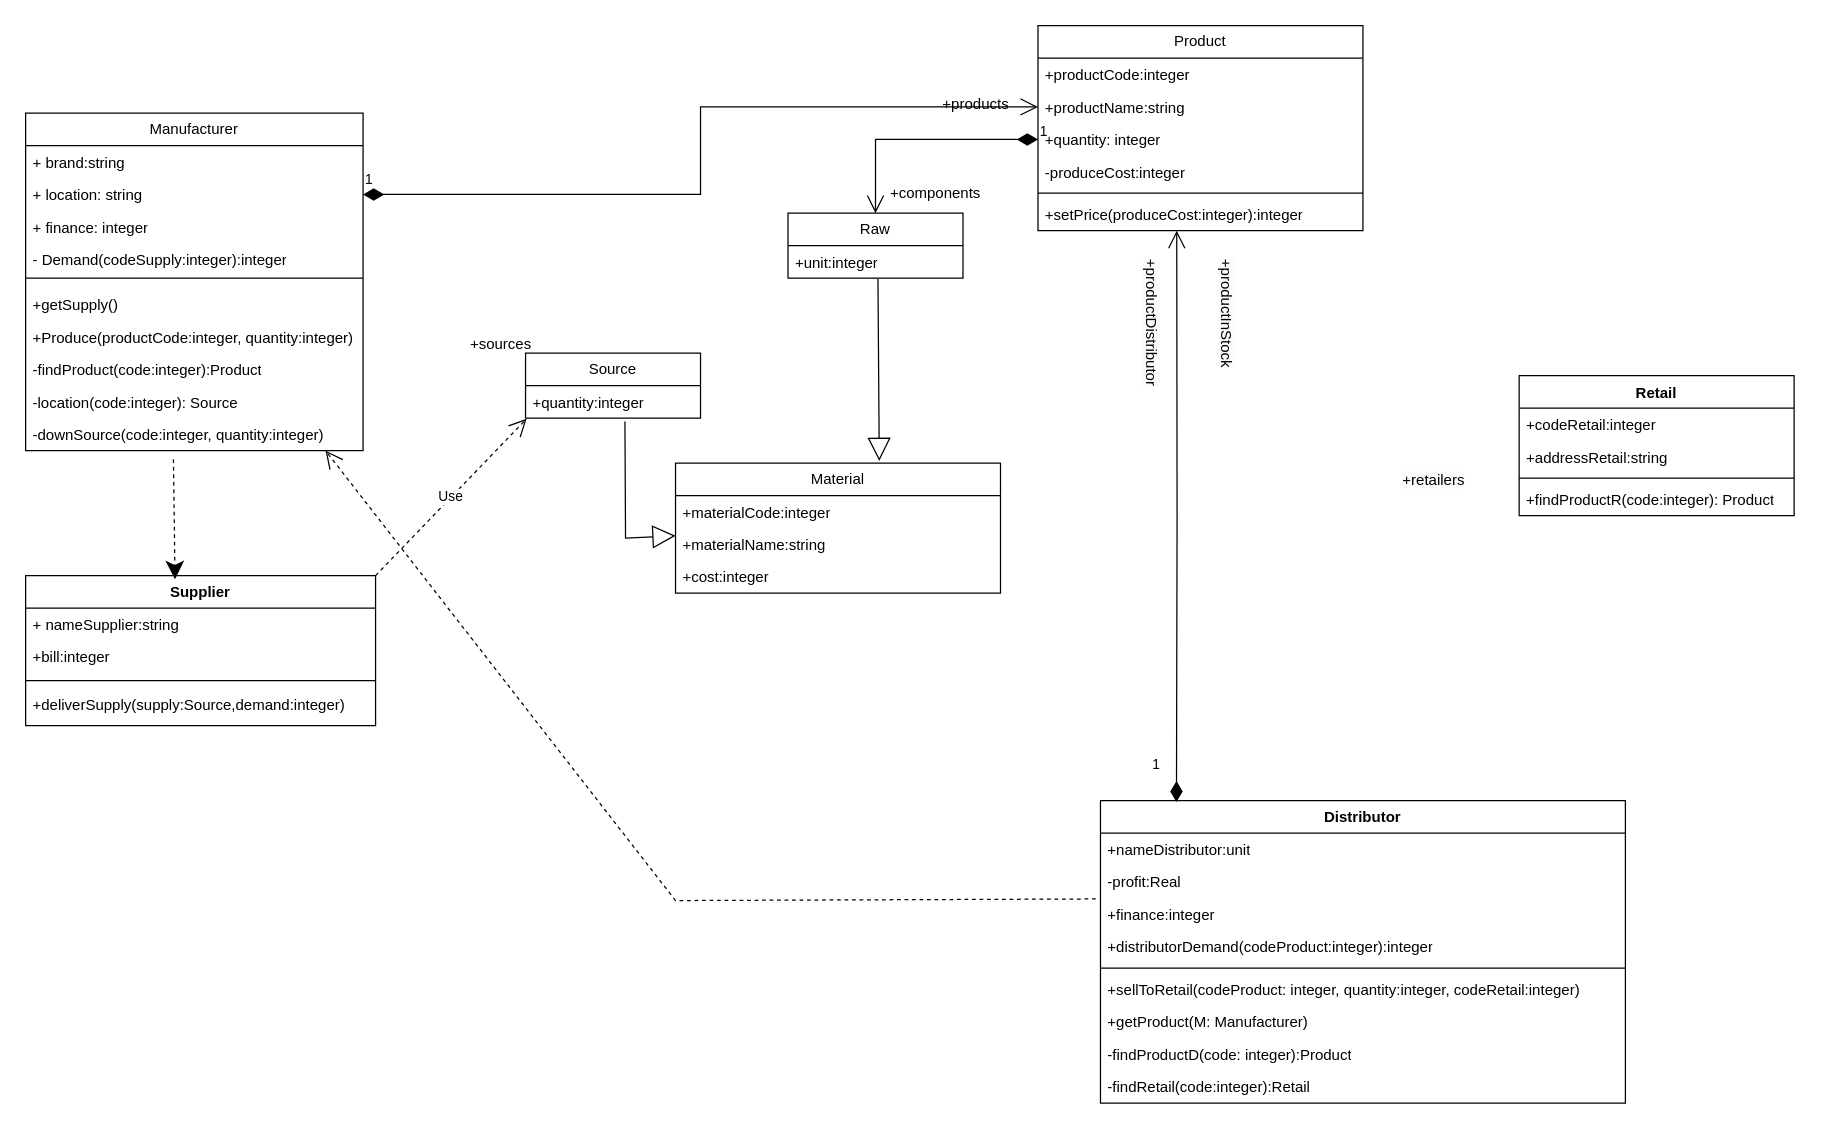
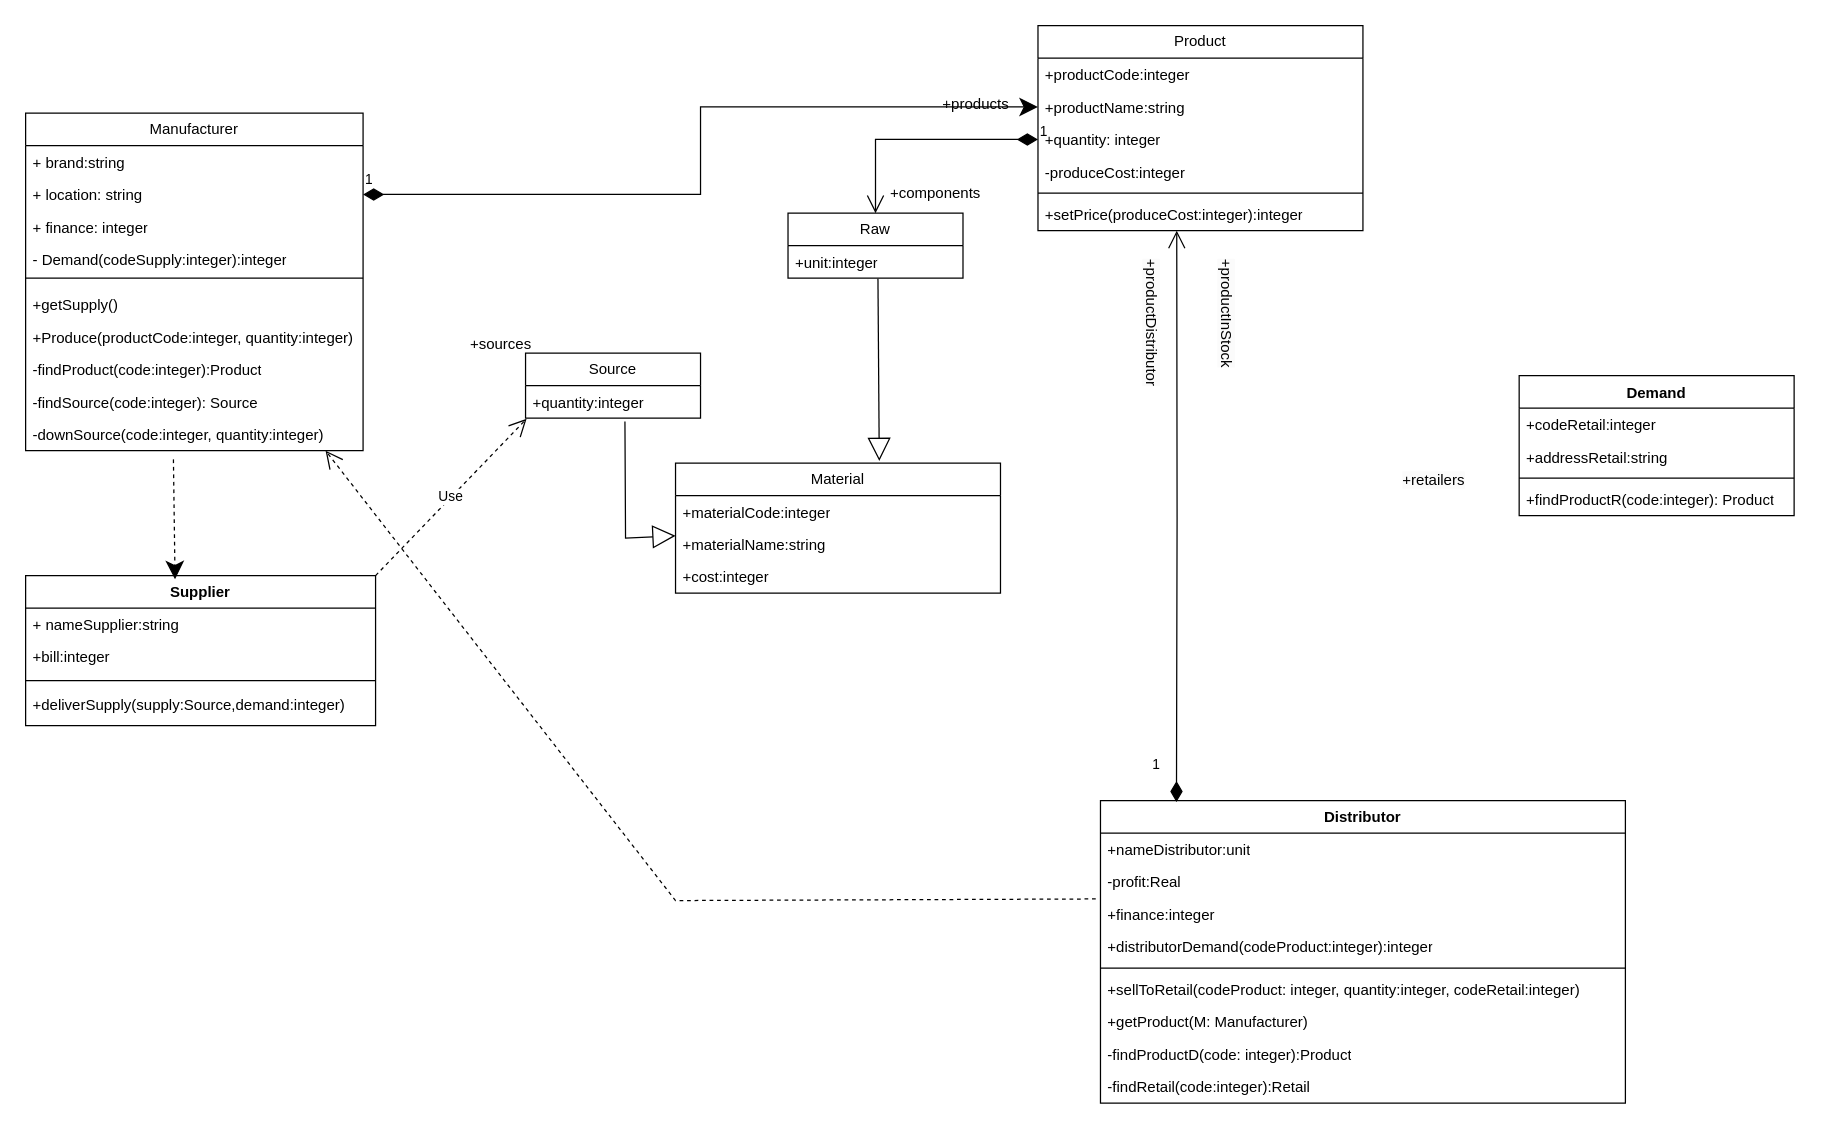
(1026, 107) -> (1022, 107)
(1657, 393) -> (1657, 393)
(152, 403) -> (162, 403)
